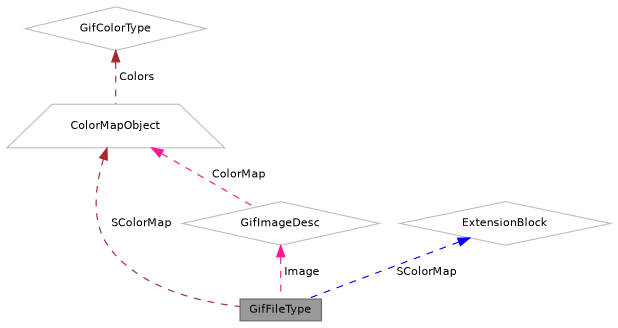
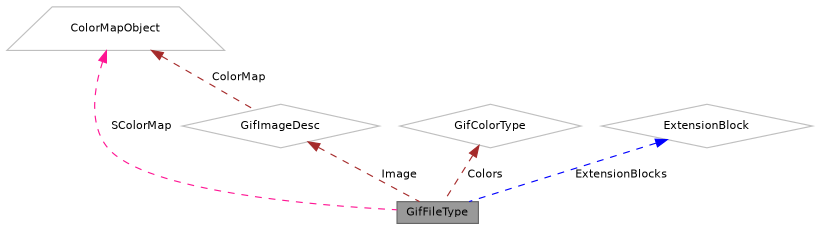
(116, 83) -> (458, 178)
(208, 181) -> (208, 83)
(129, 267) -> (203, 187)
(425, 272) -> (620, 175)
(281, 278) -> (369, 175)
